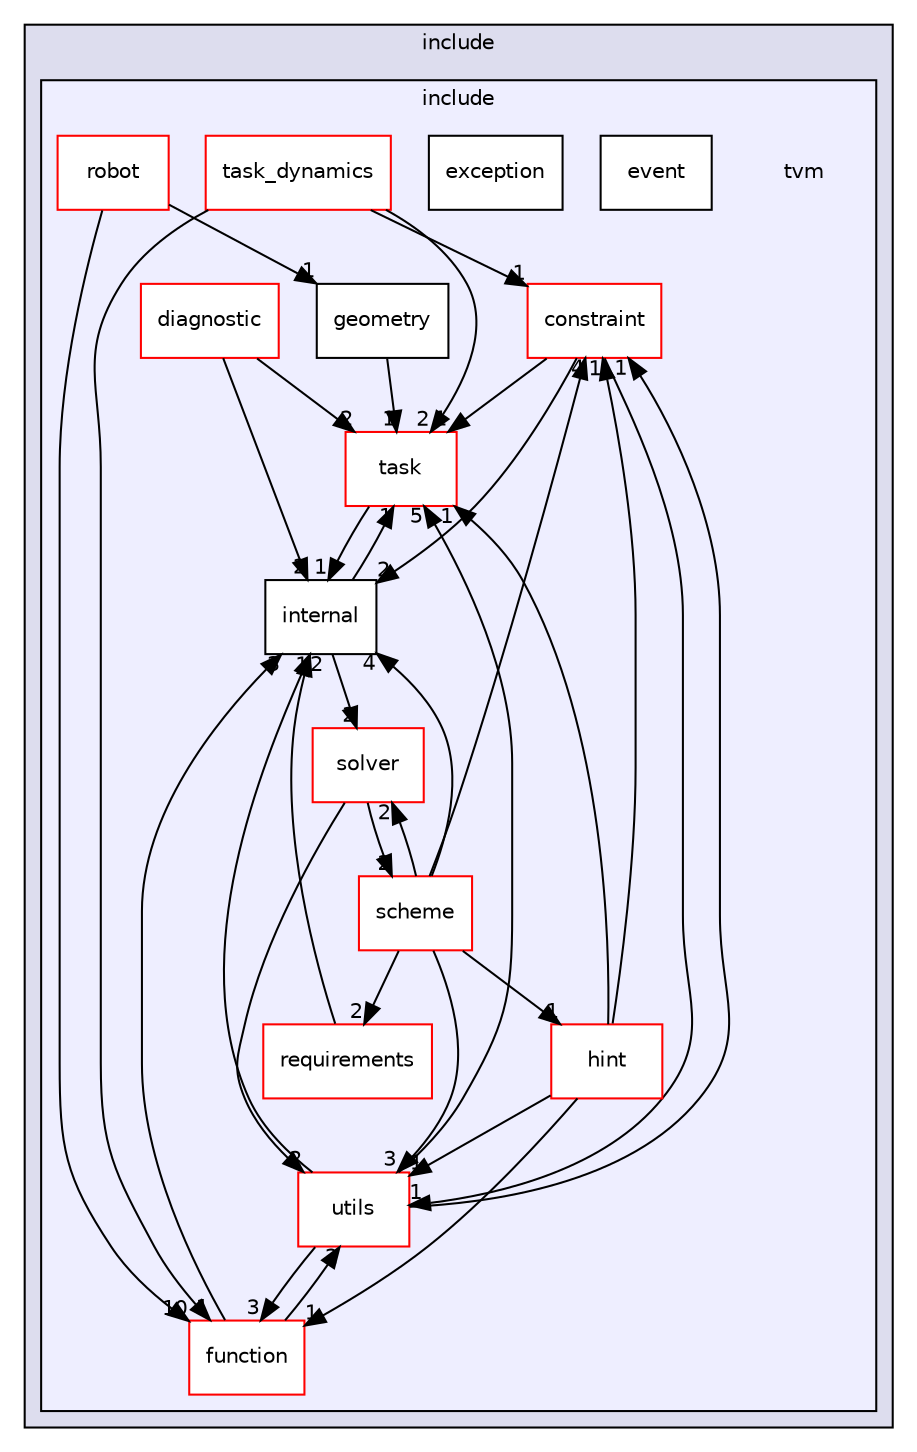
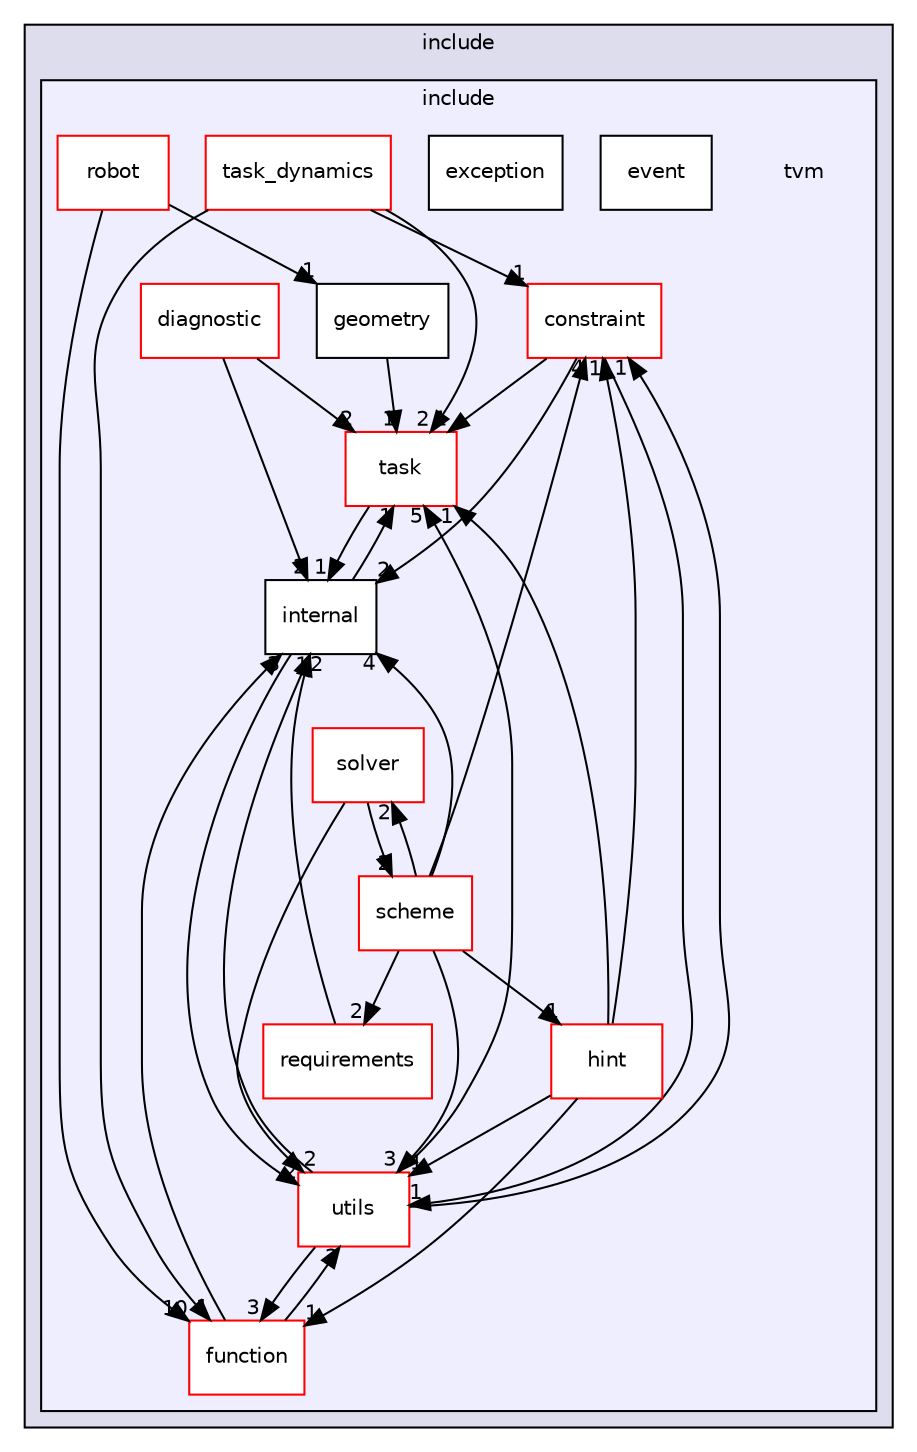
(341, 681) -> (191, 919)
